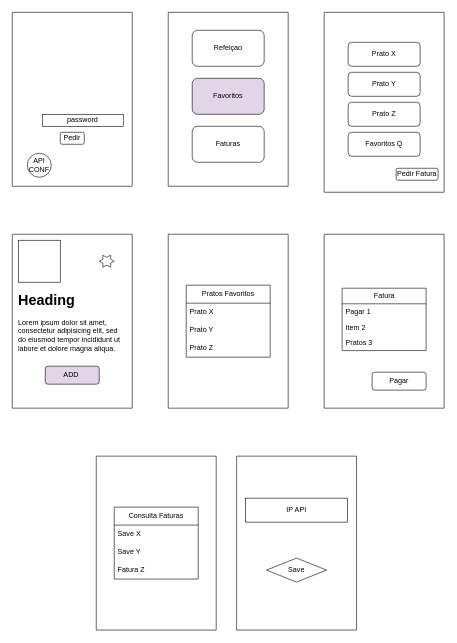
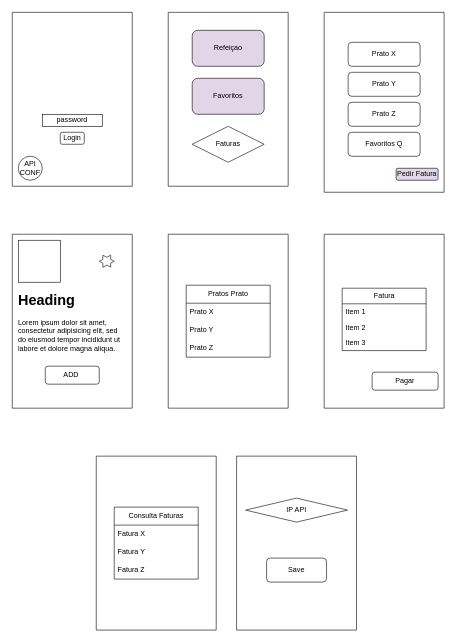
(228, 48) -> (228, 48)
(83, 120) -> (72, 120)
(72, 138) -> (72, 138)
(228, 144) -> (228, 144)
(39, 165) -> (30, 168)
(417, 174) -> (417, 174)
(228, 294) -> (228, 294)
(359, 312) -> (357, 312)
(361, 344) -> (357, 344)
(72, 375) -> (72, 375)
(399, 381) -> (405, 381)
(297, 510) -> (297, 510)
(129, 534) -> (133, 534)
(129, 552) -> (133, 552)
(297, 570) -> (297, 570)
